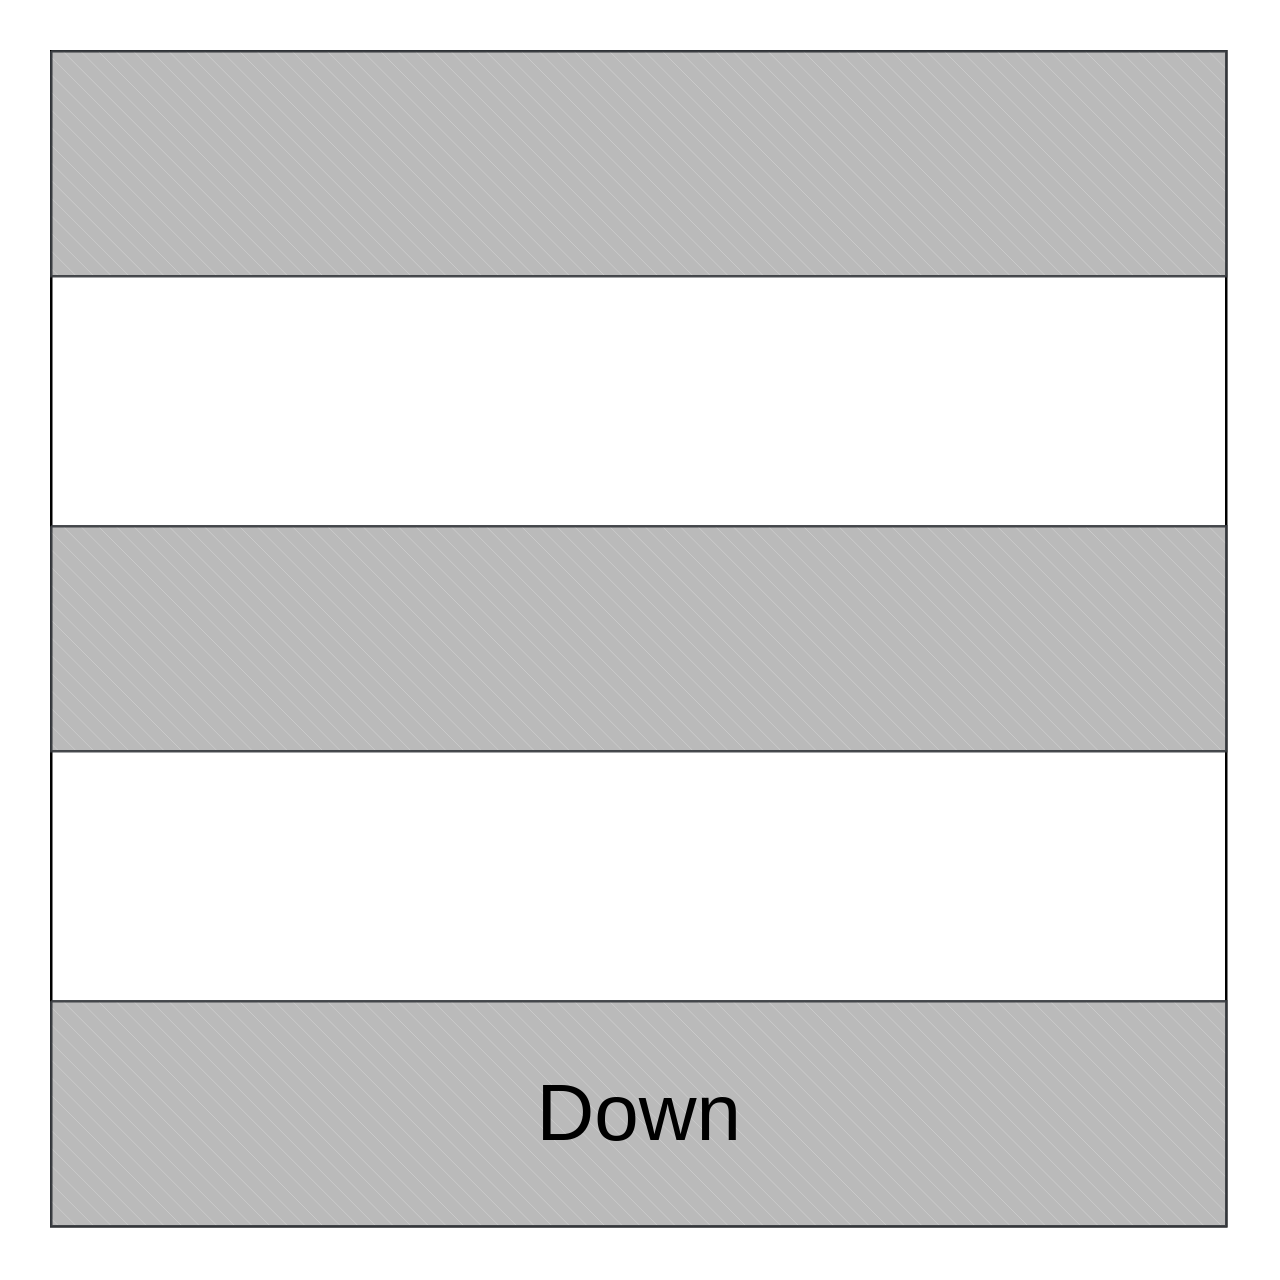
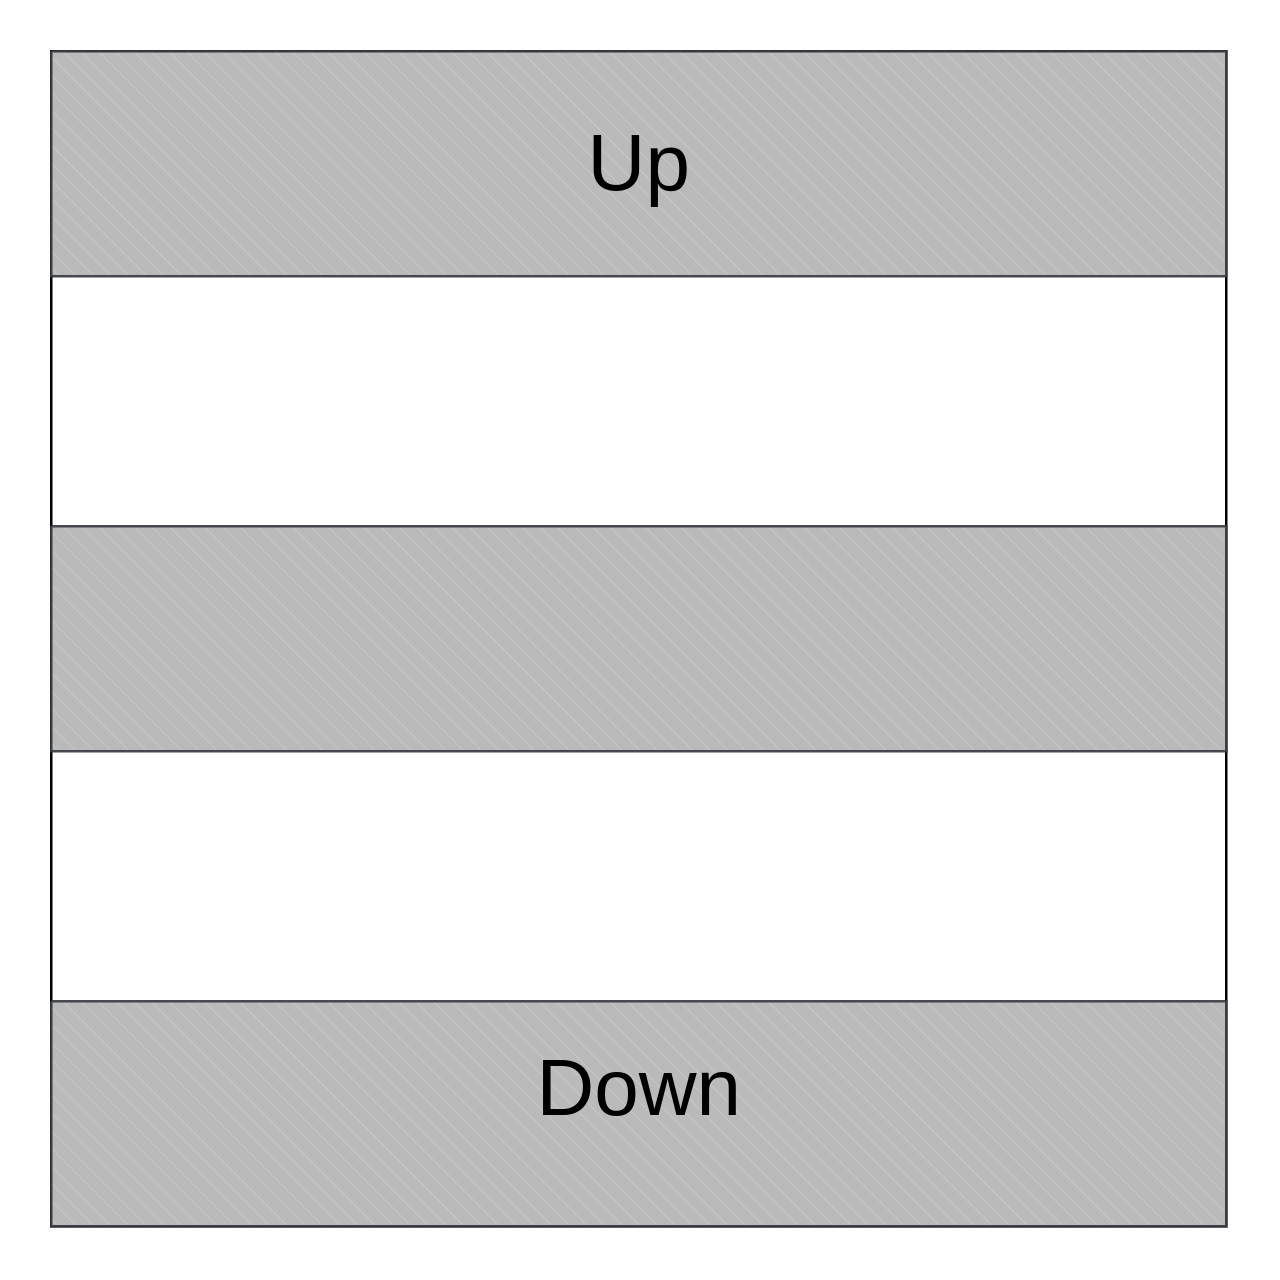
none -> (639, 164)
(639, 1114) -> (639, 1089)
